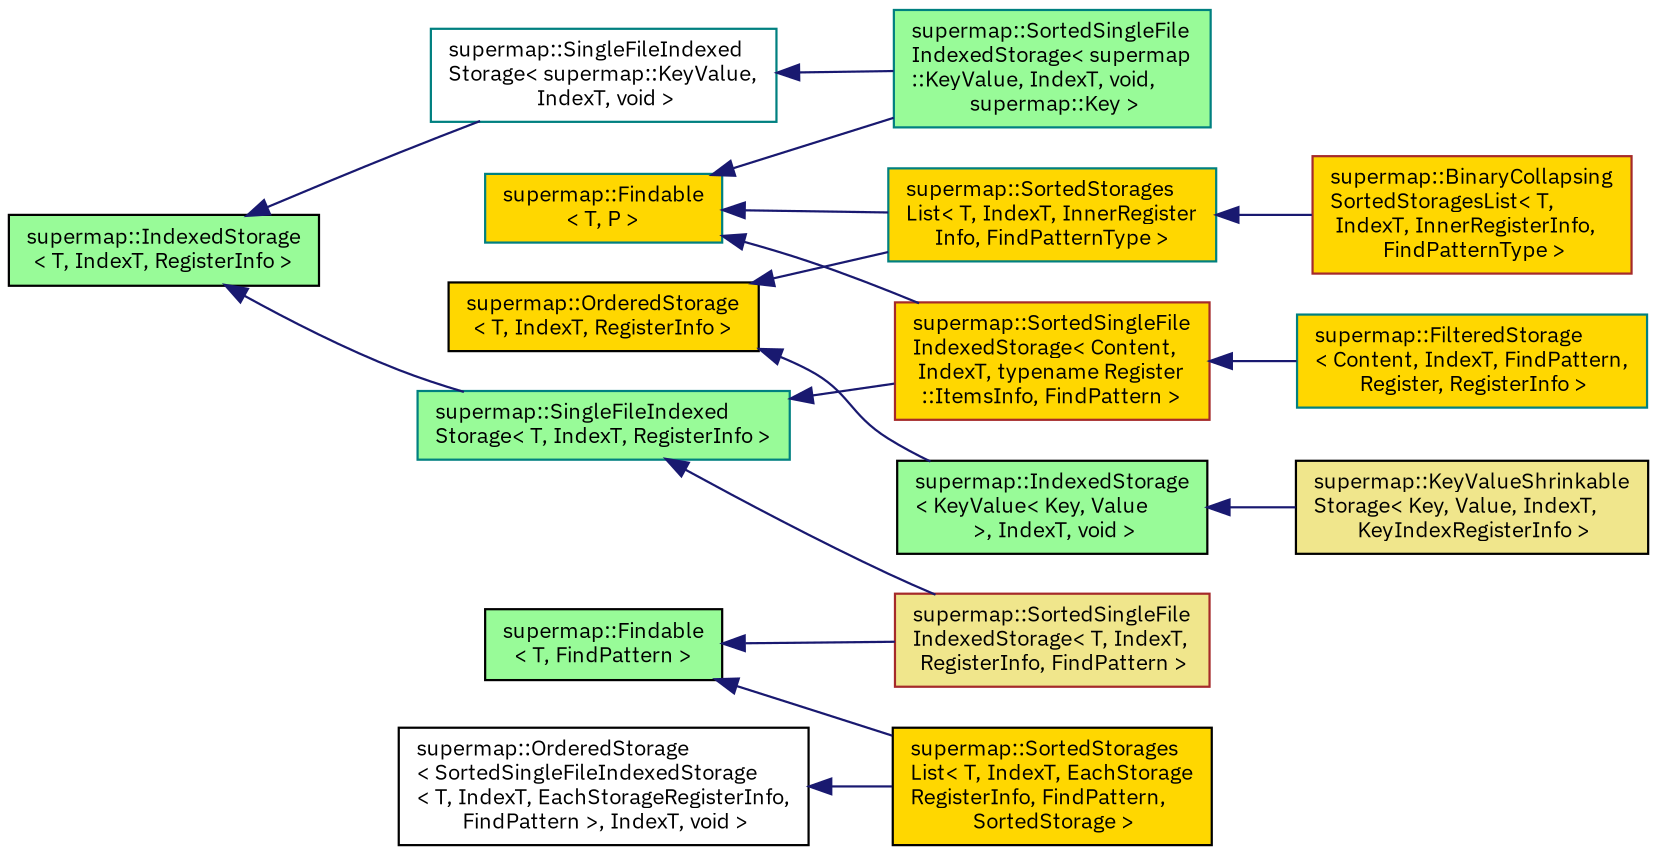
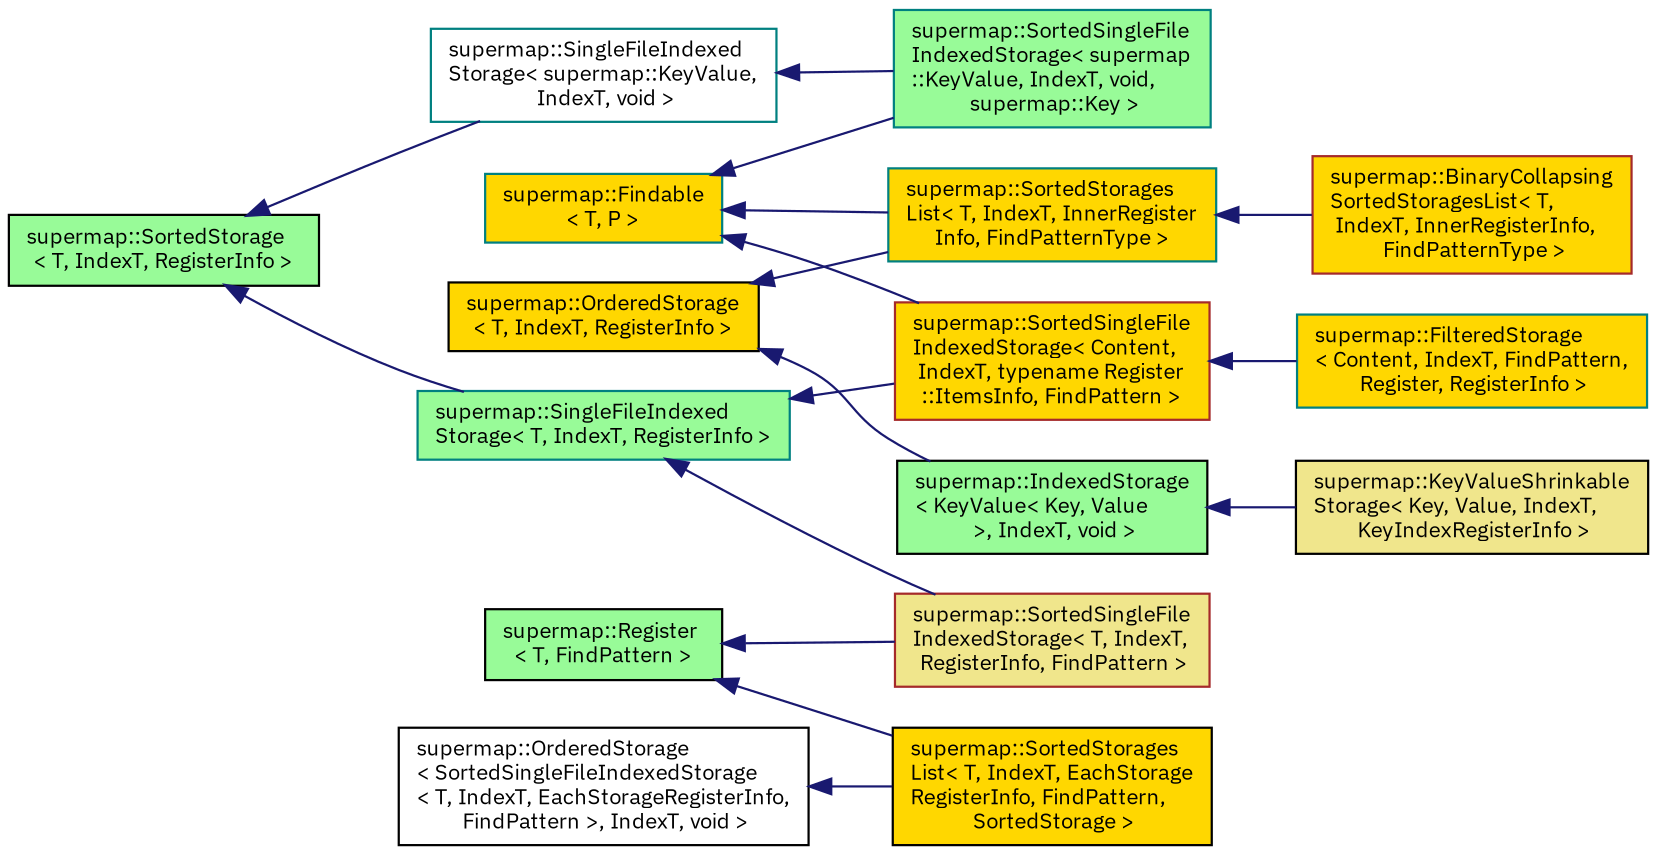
(164, 250) -> (164, 250)
(604, 645) -> (604, 645)
